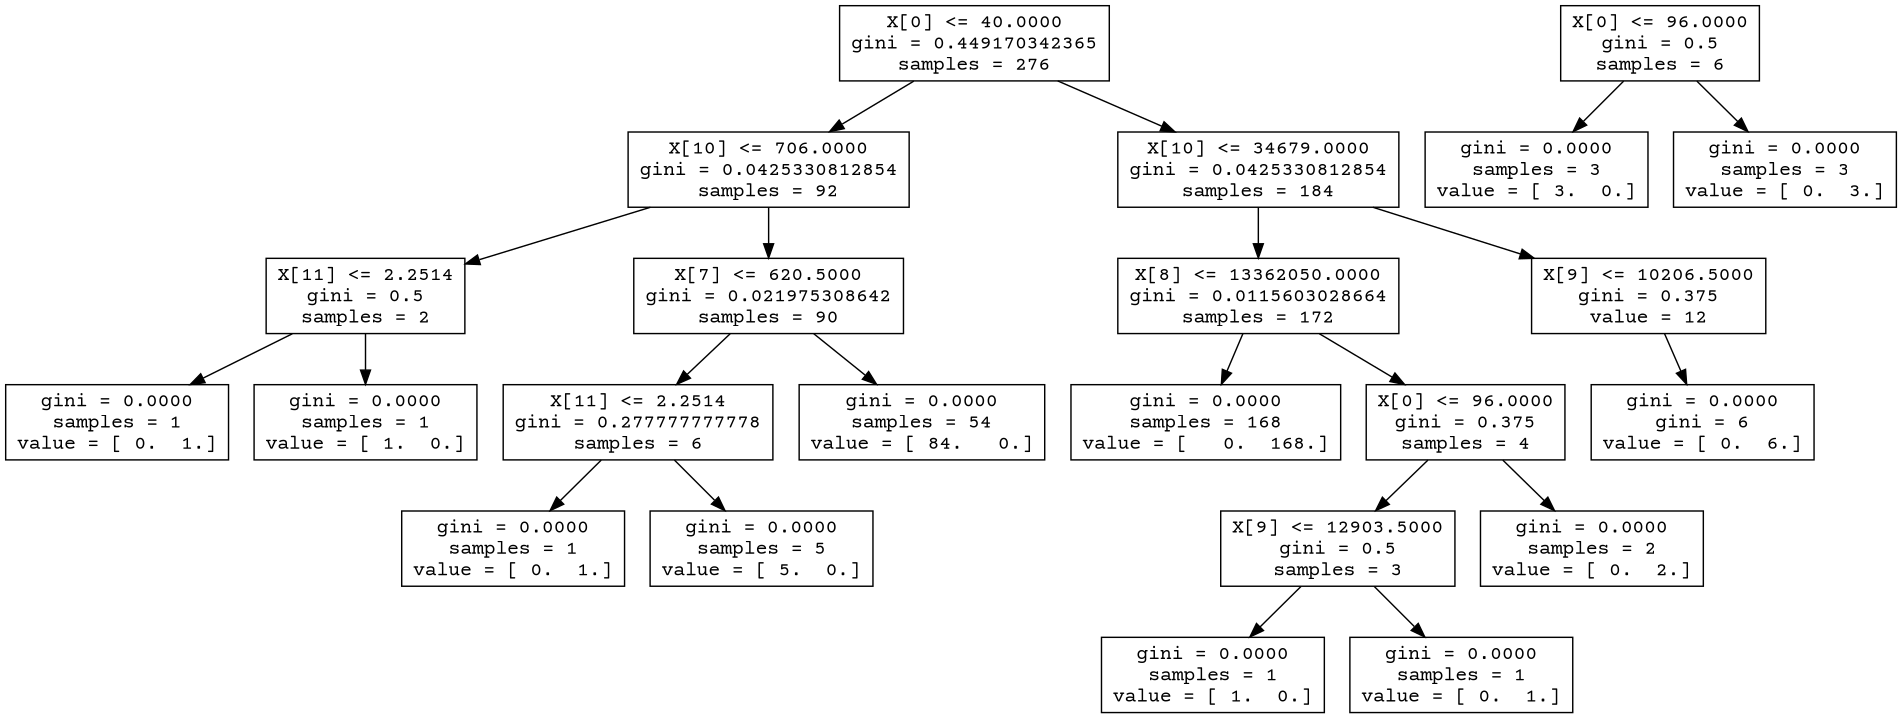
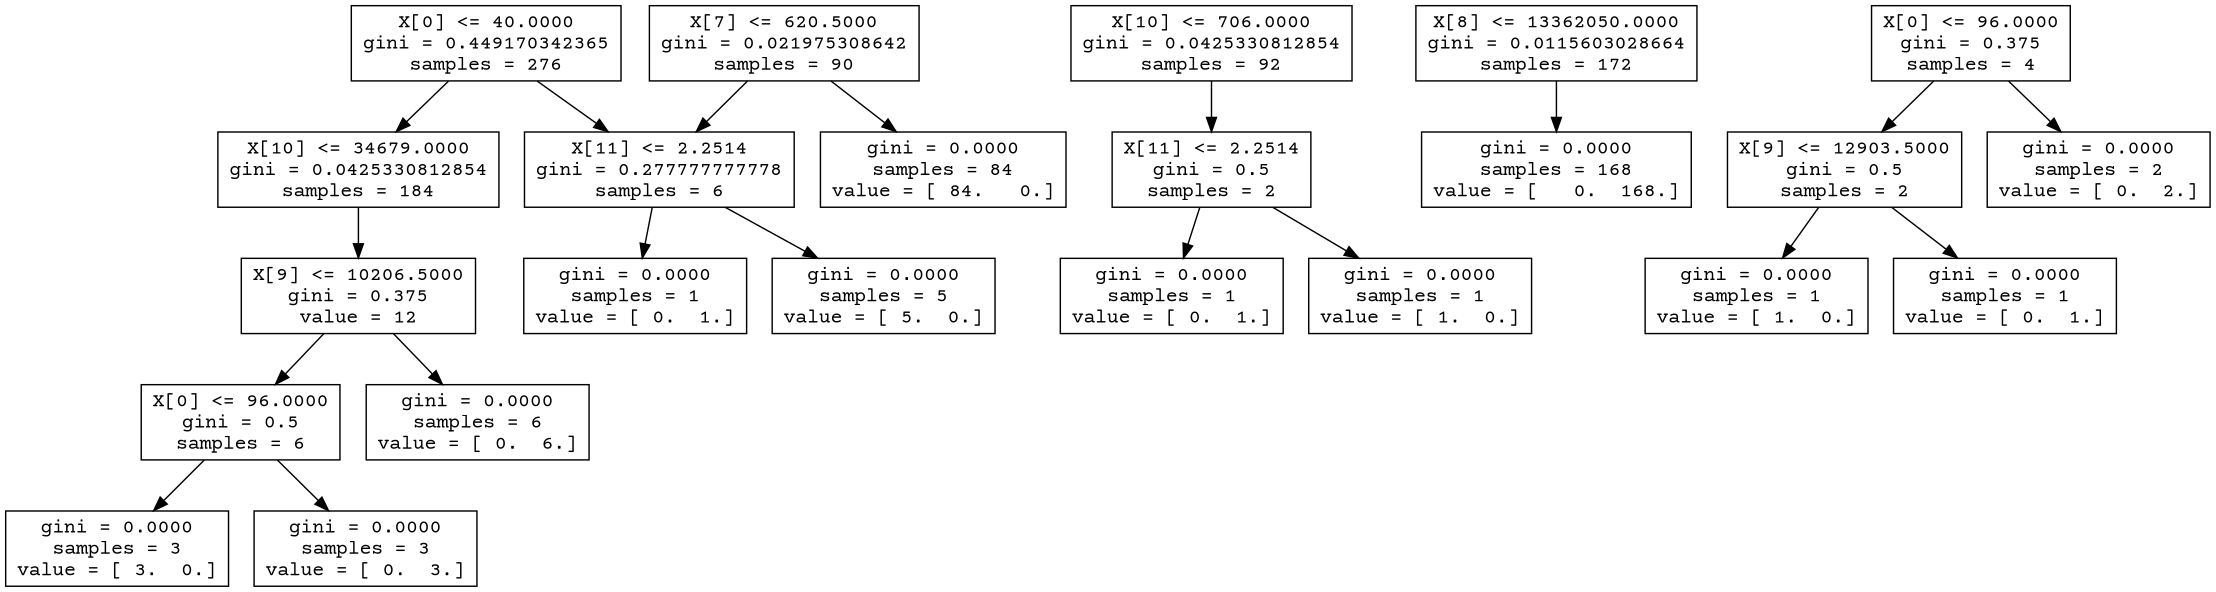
(878, 103) -> (567, 102)
(769, 226) -> none
(1258, 226) -> none
none -> (305, 354)
(1356, 355) -> none
(922, 422) -> (943, 170)
(1703, 422) -> (478, 422)
(1338, 549) -> (1845, 170)
